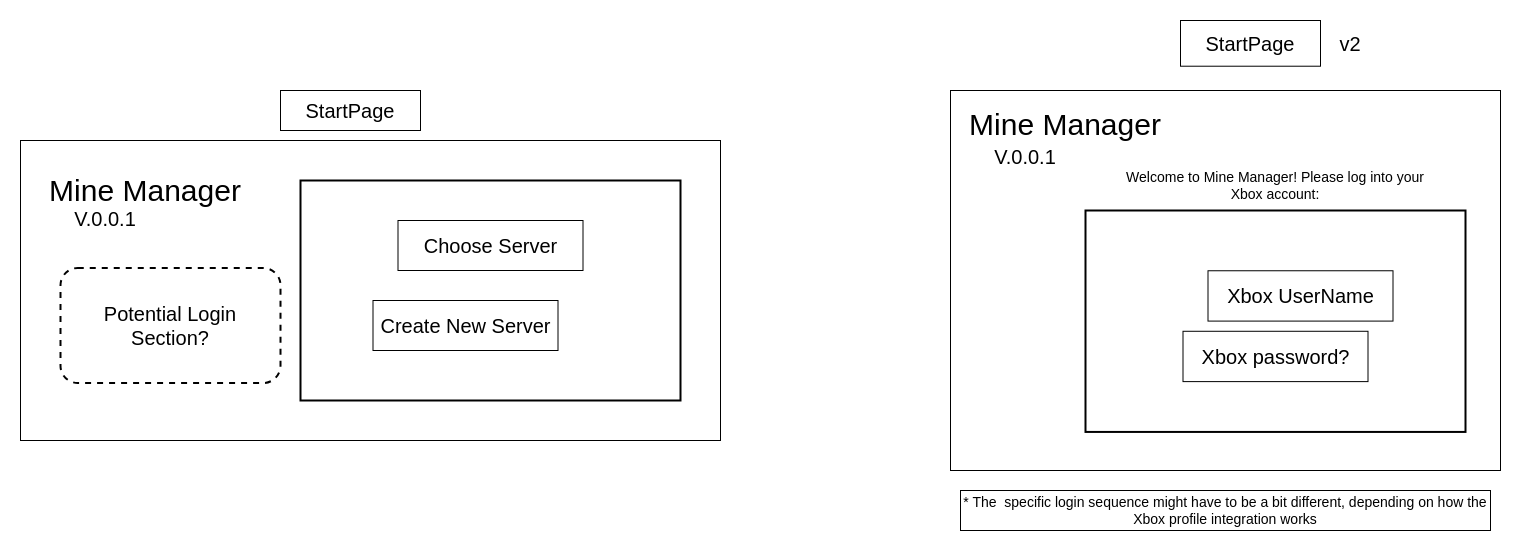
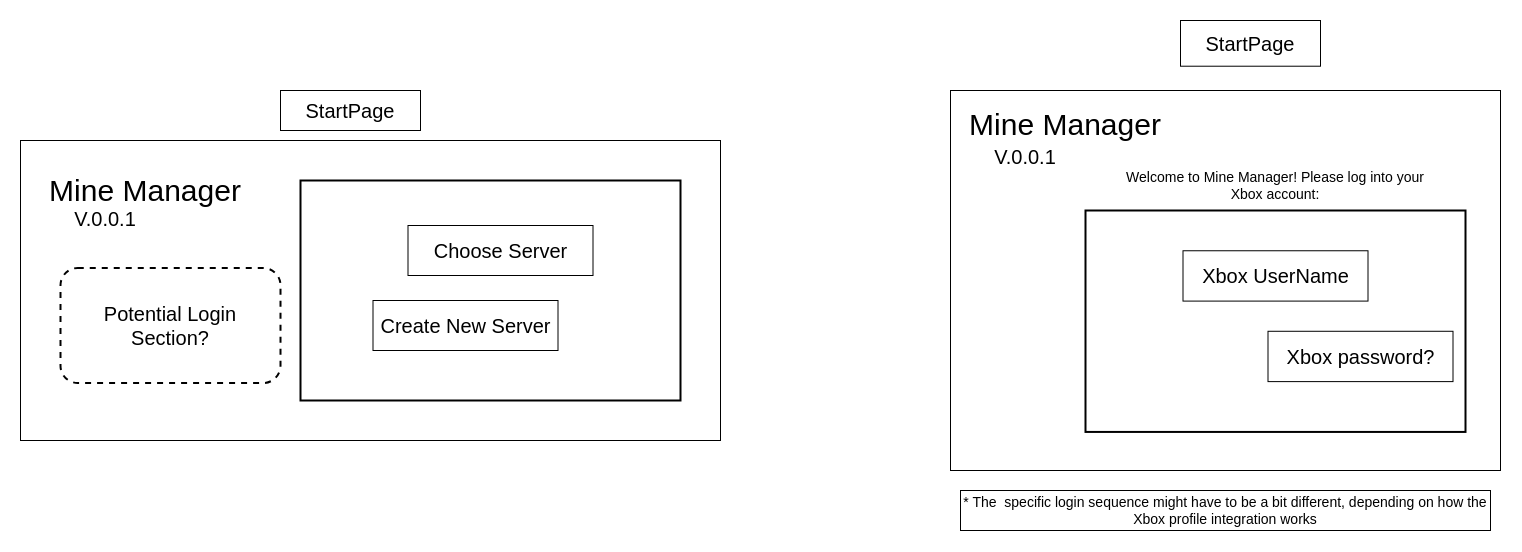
(1351, 43) -> none
(491, 246) -> (501, 251)
(1301, 296) -> (1276, 276)
(1276, 356) -> (1361, 356)
